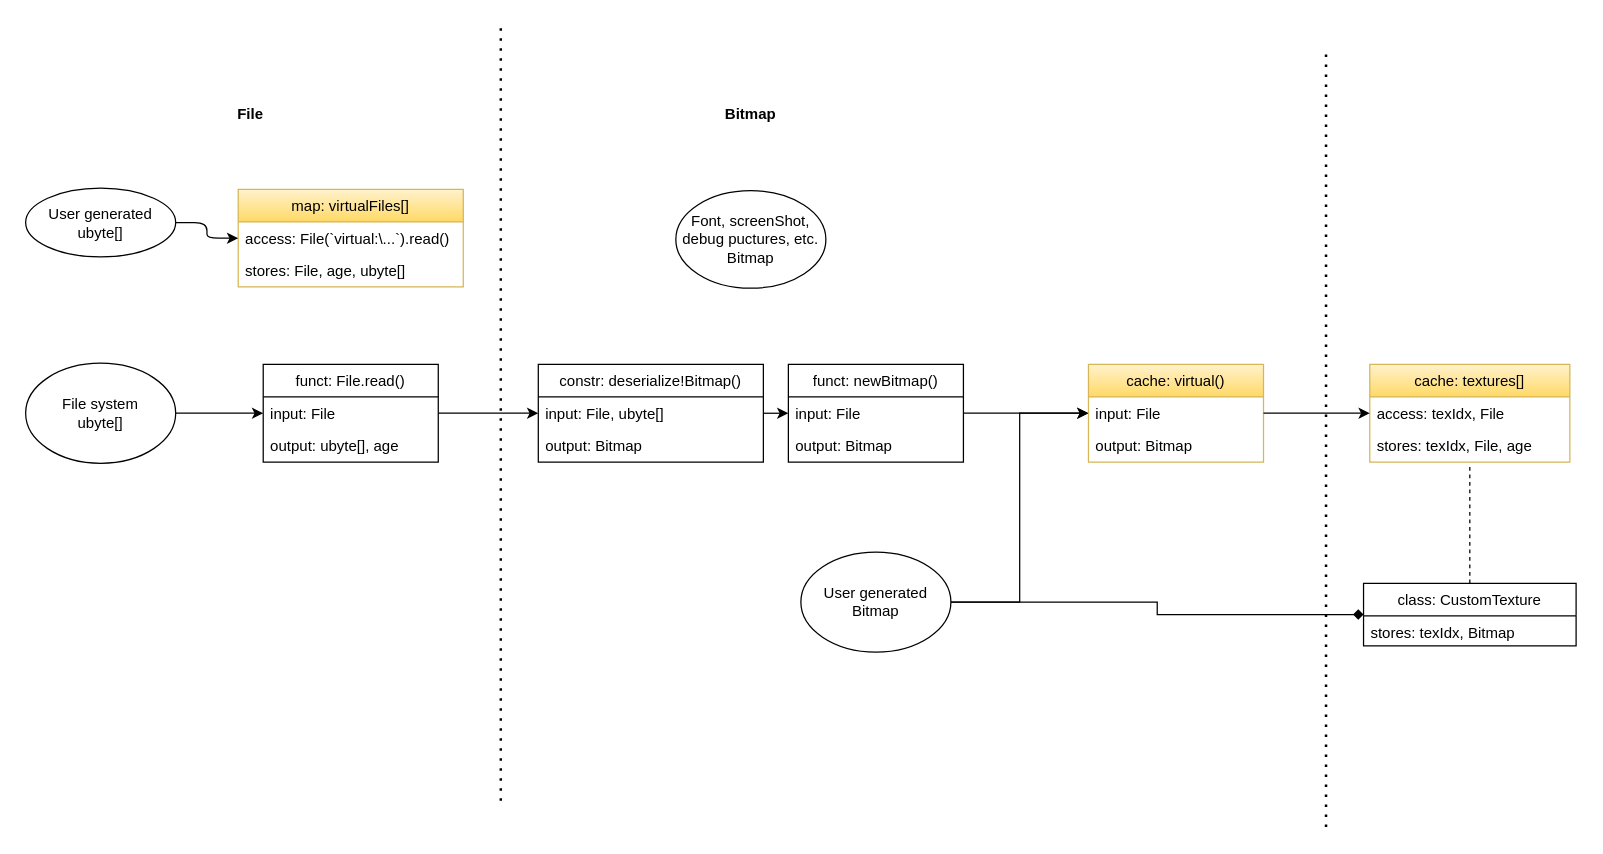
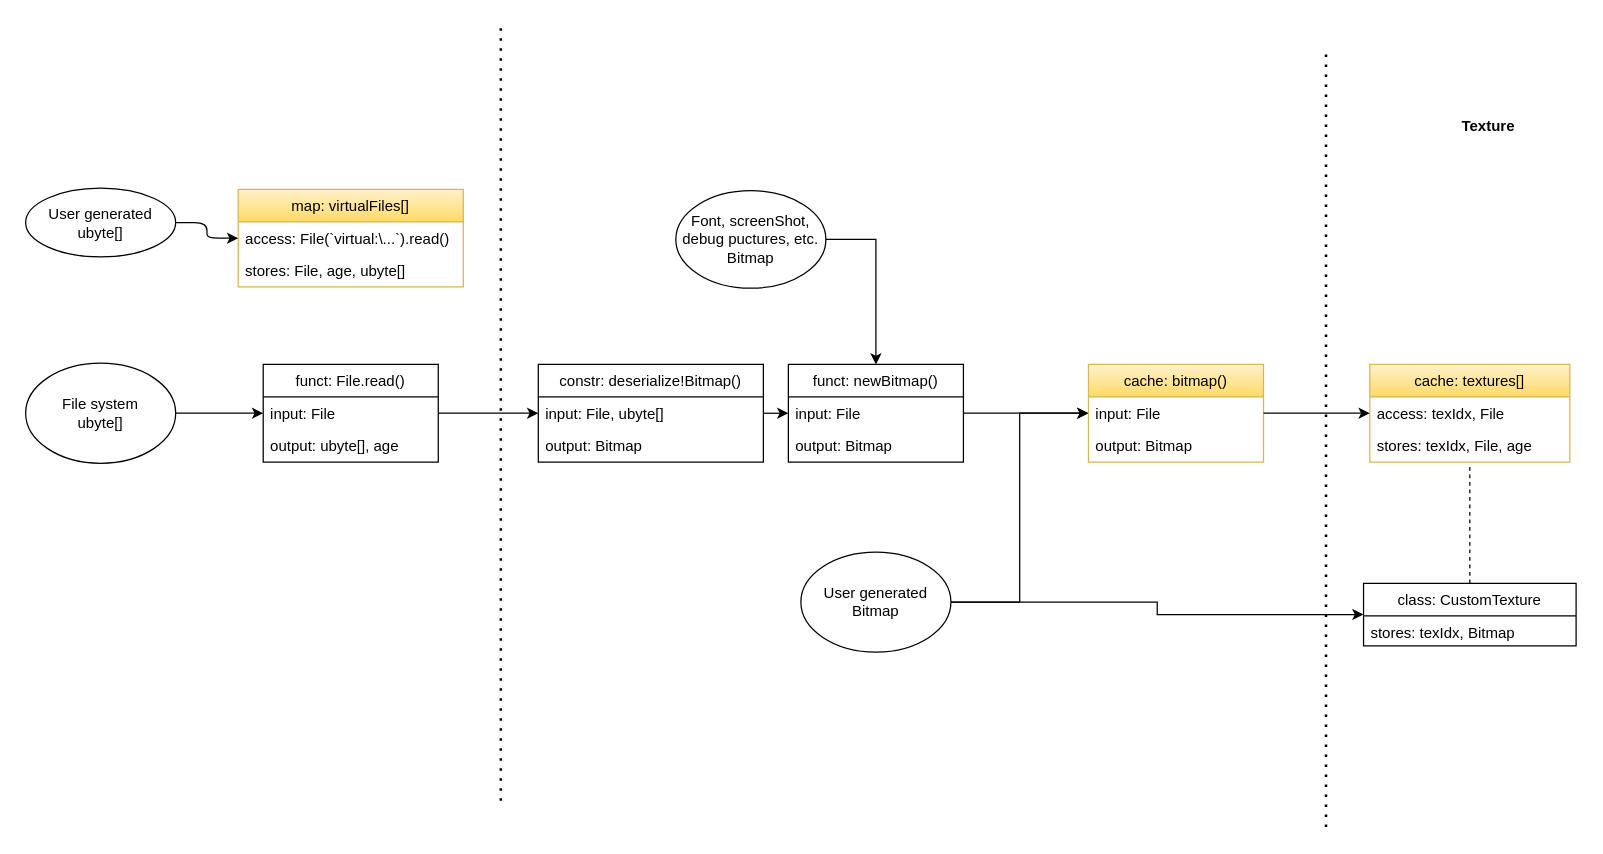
(251, 114) -> none
(751, 114) -> none
none -> (1488, 127)
none -> (876, 272)
(1175, 381) -> (1175, 381)
(1352, 614) -> (1353, 614)
